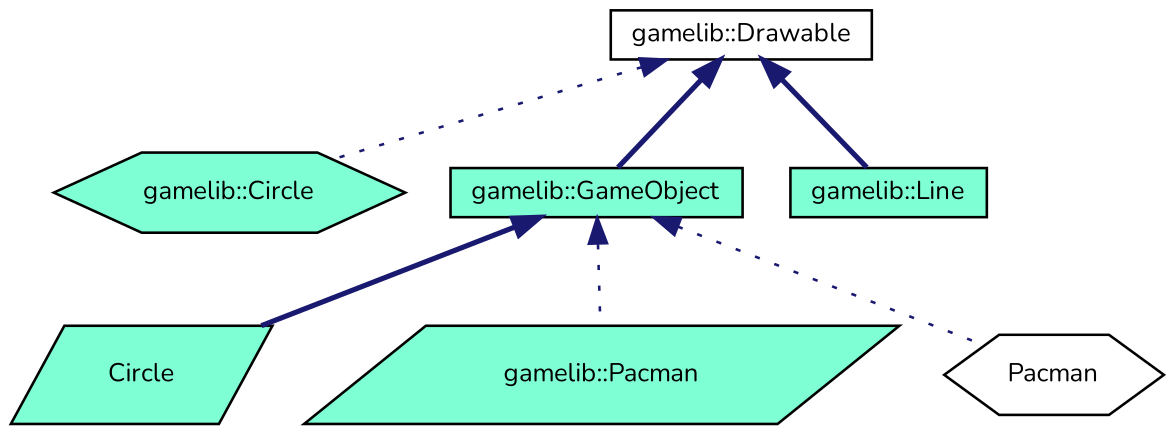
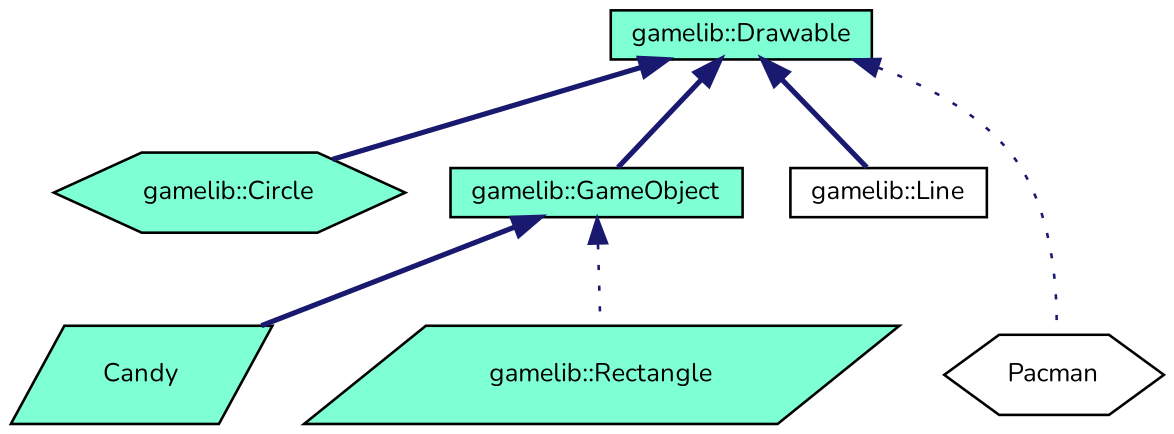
(741, 35) -> (741, 35)
(487, 113) -> (487, 113)
(889, 193) -> (889, 193)
(831, 286) -> (1019, 166)
(142, 375) -> (142, 375)
(602, 375) -> (602, 375)
